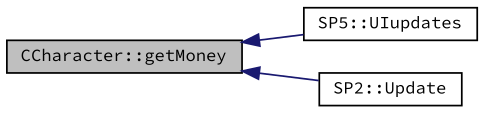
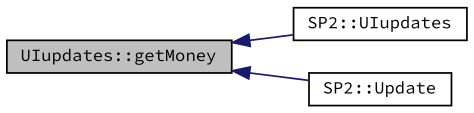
(391, 24) -> (380, 24)
(124, 57) -> (119, 57)
